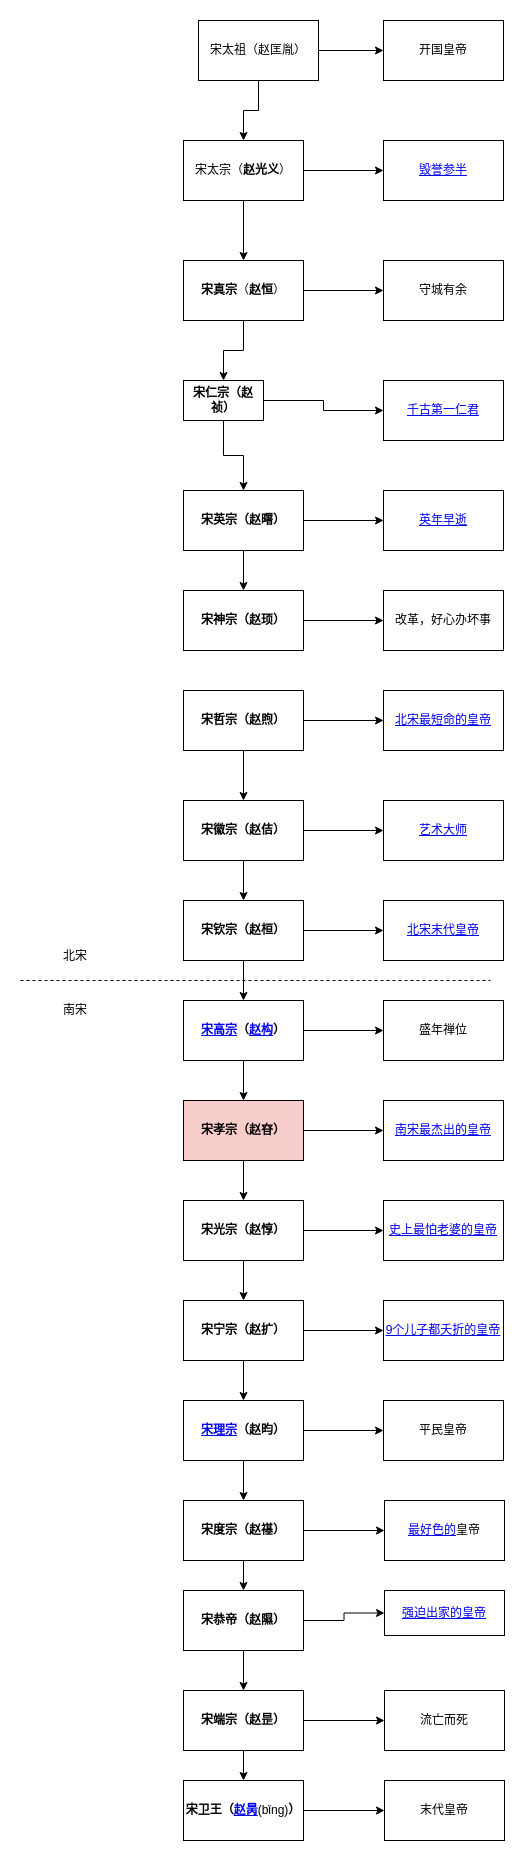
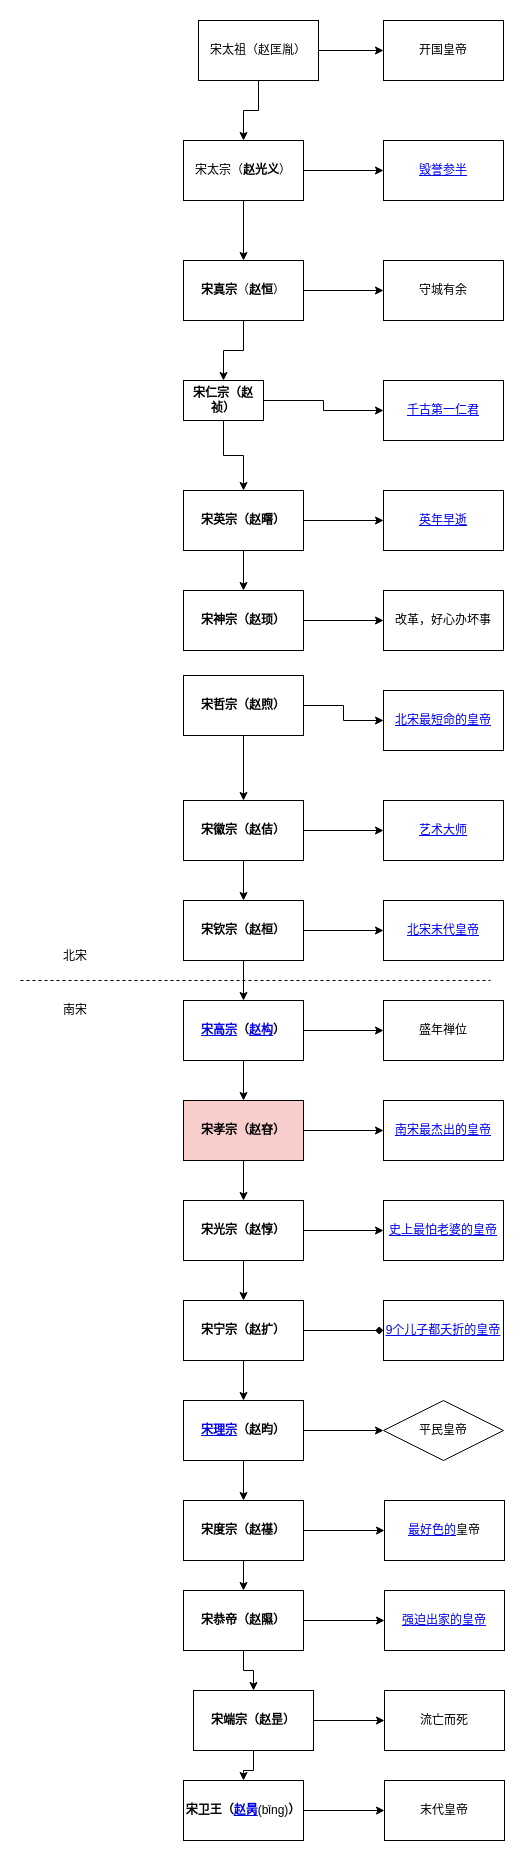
(244, 721) -> (244, 706)
(375, 1331) -> (375, 1331)
(444, 1431) -> (444, 1431)
(445, 1613) -> (445, 1621)
(244, 1721) -> (254, 1721)
